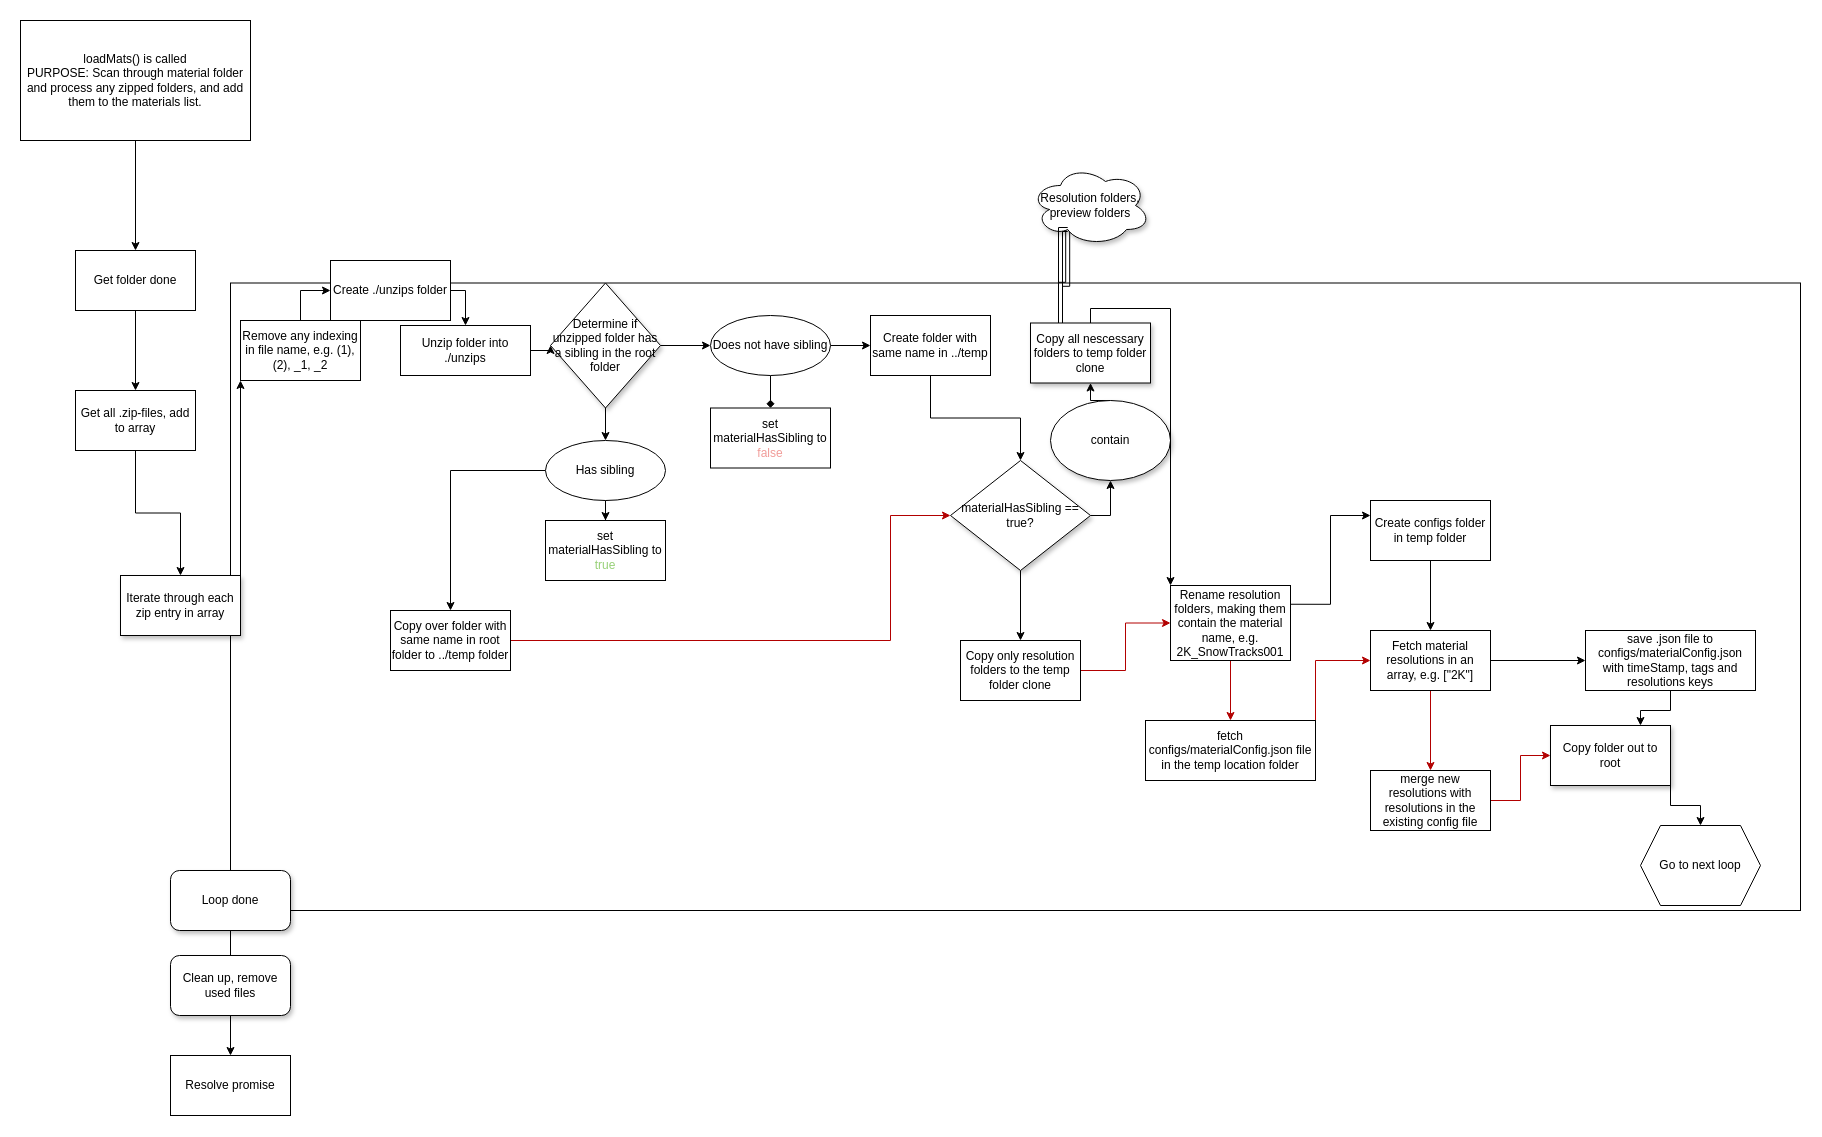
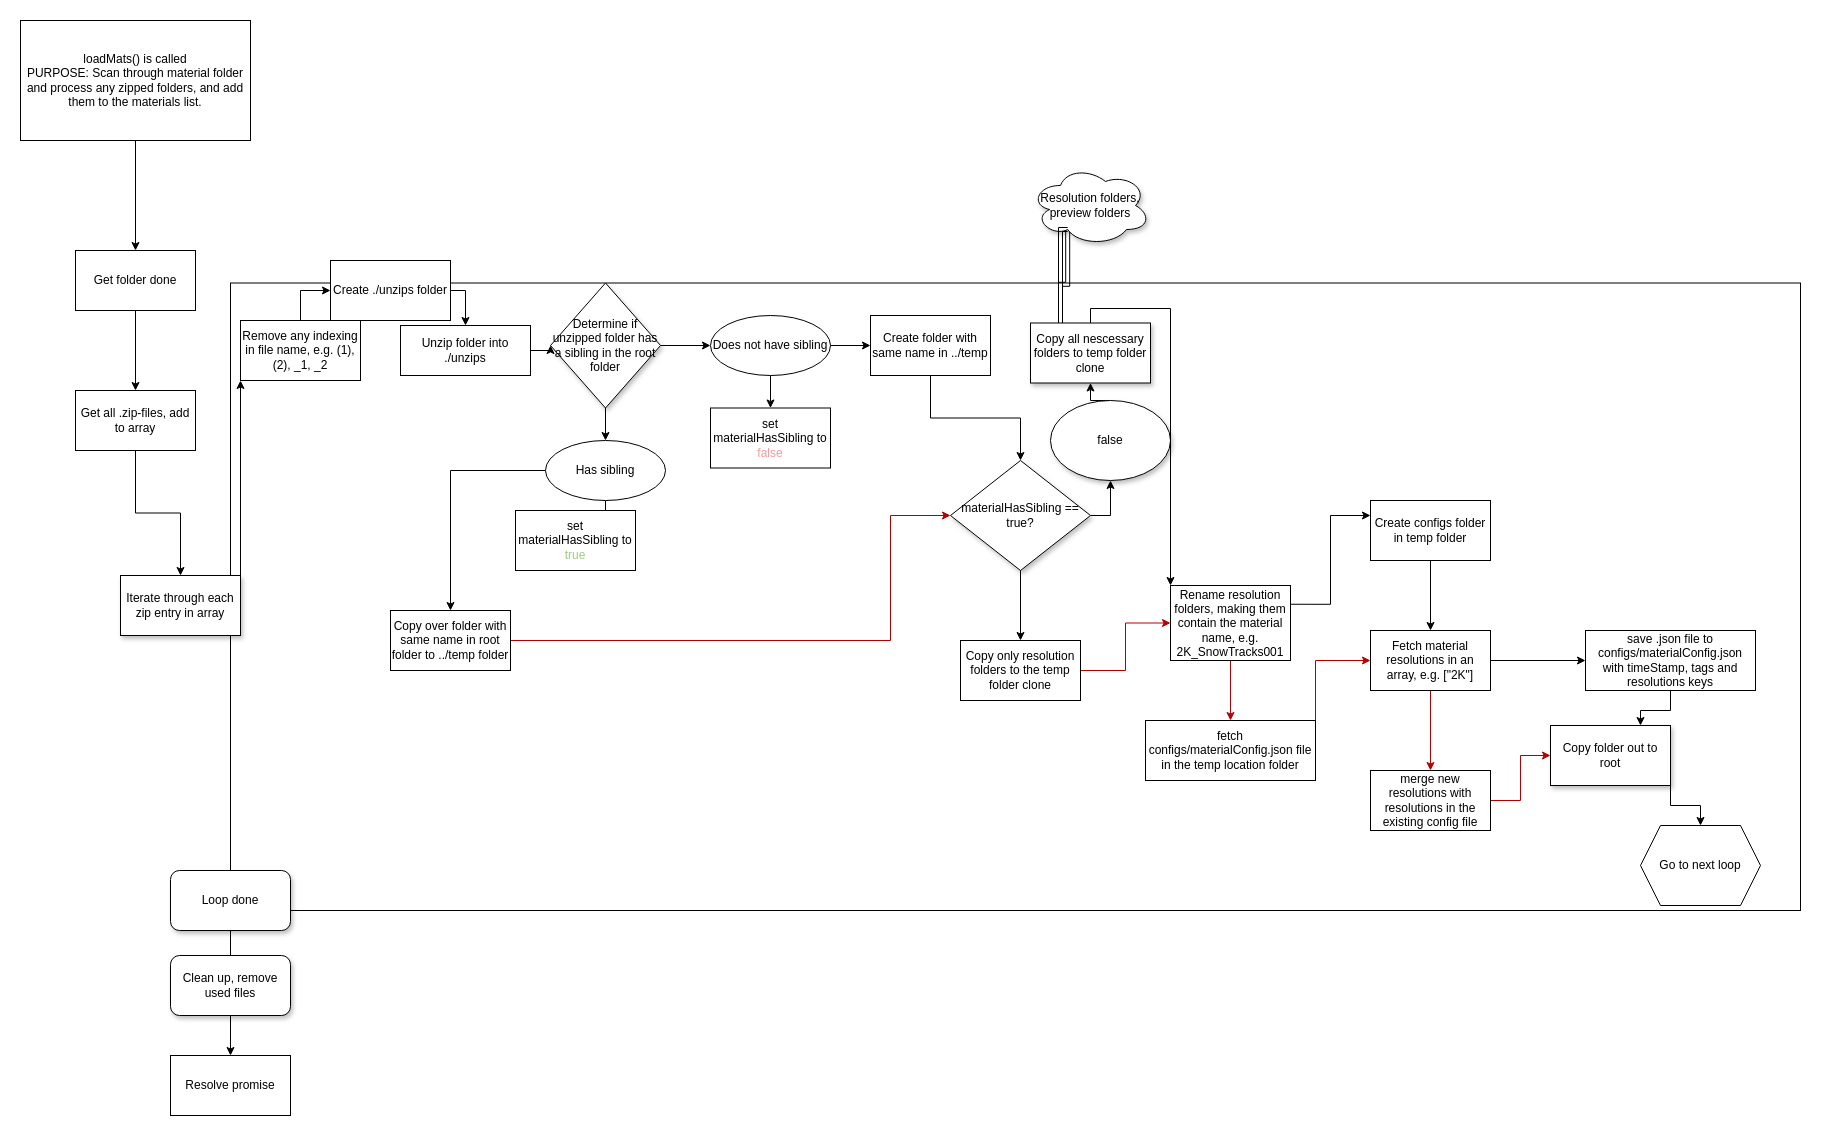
(771, 399) -> (771, 400)
(1111, 441) -> (1111, 441)
(606, 551) -> (576, 541)
